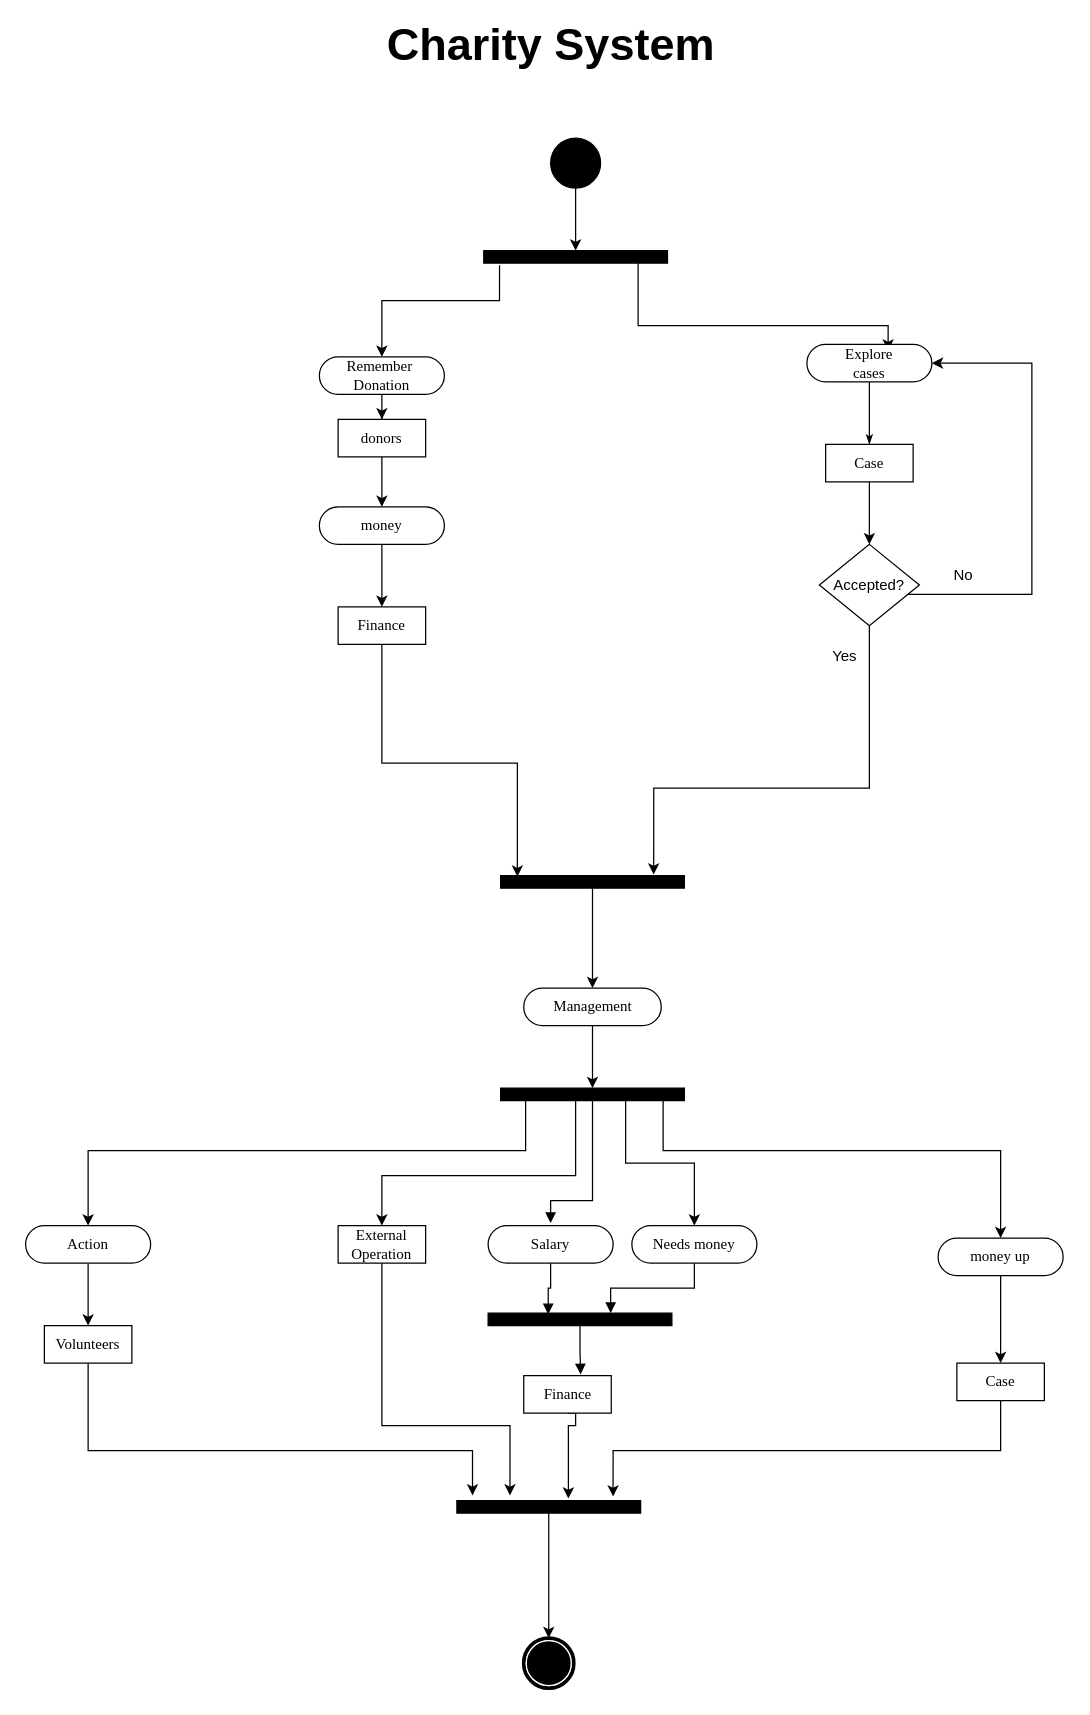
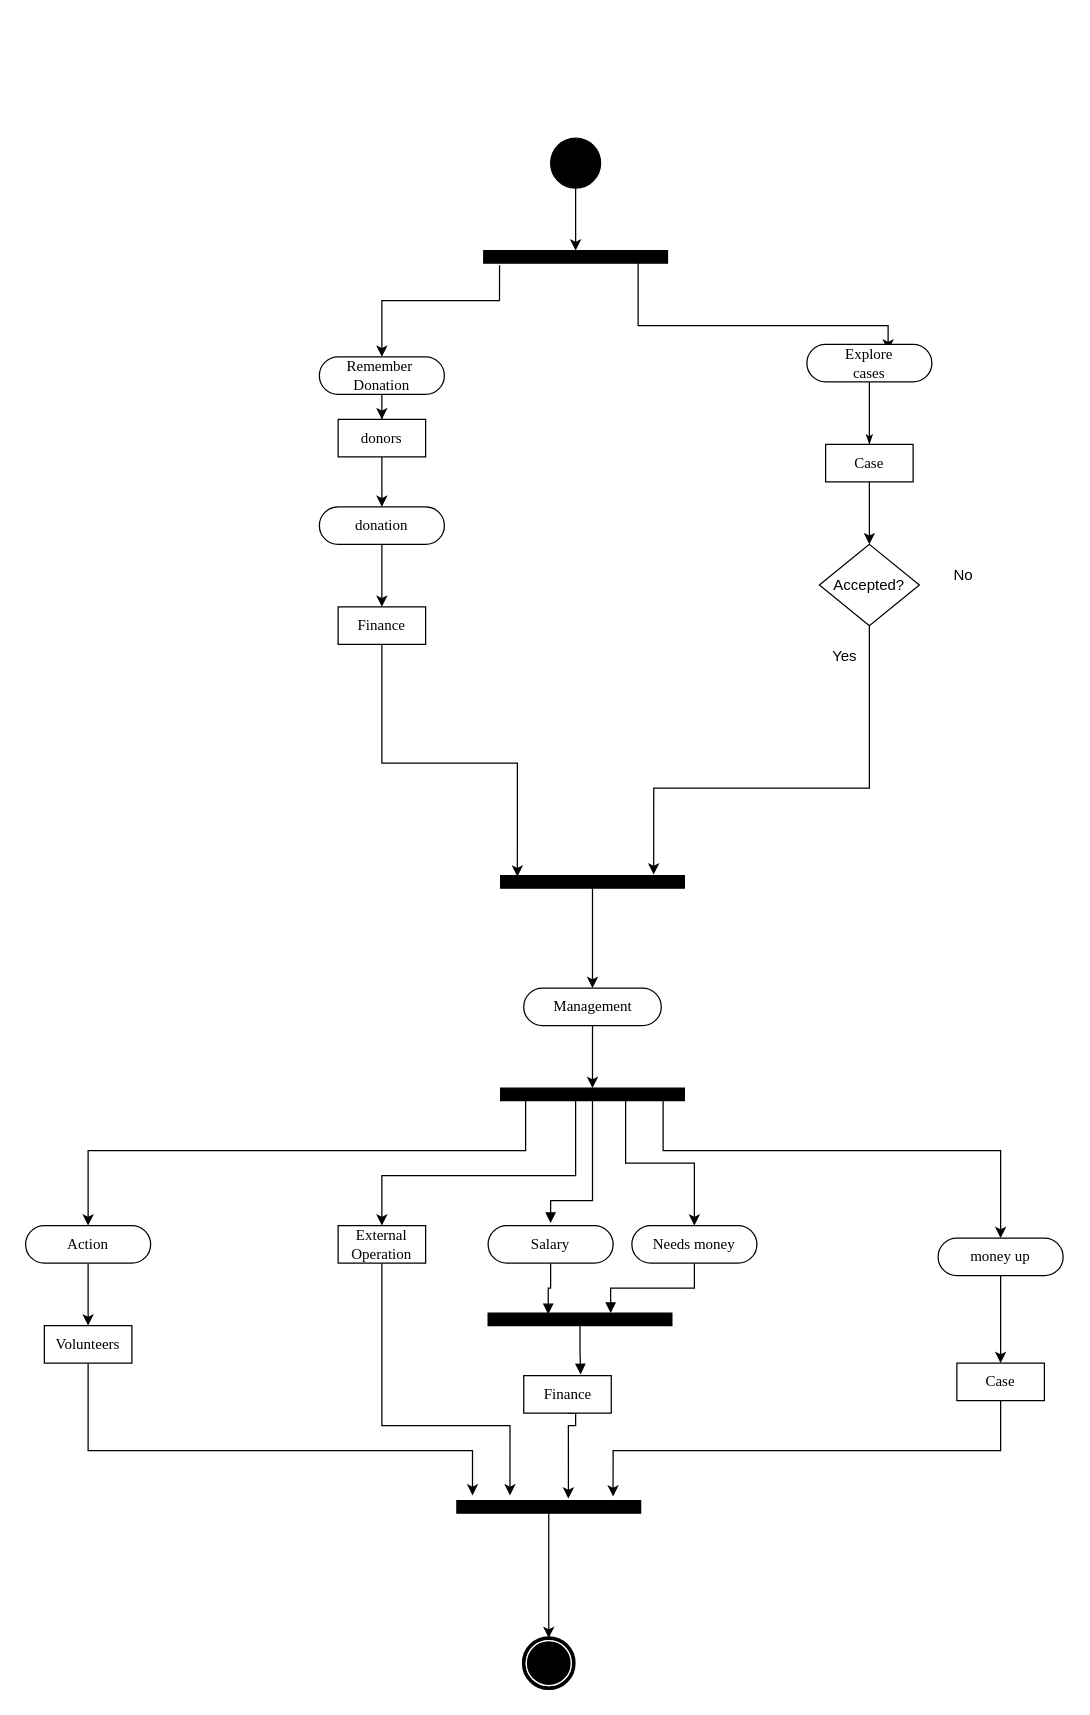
(551, 44) -> none
(1032, 495) -> none
(382, 526) -> (382, 526)
